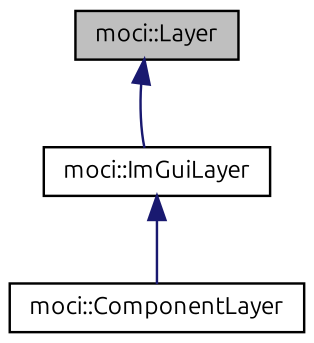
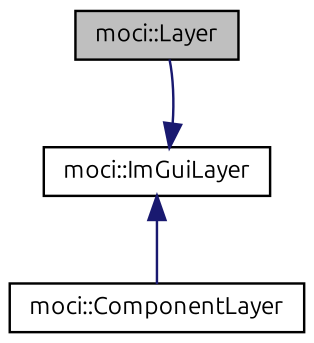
(141, 116) -> (173, 91)
